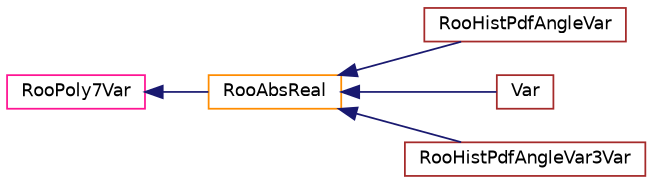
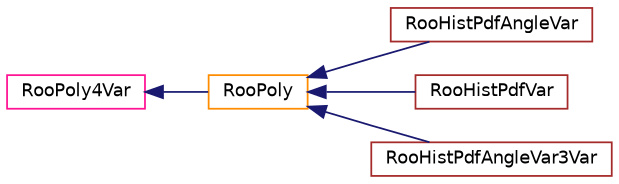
(76, 92) -> (76, 92)
(275, 92) -> (258, 92)
(525, 92) -> (492, 92)
